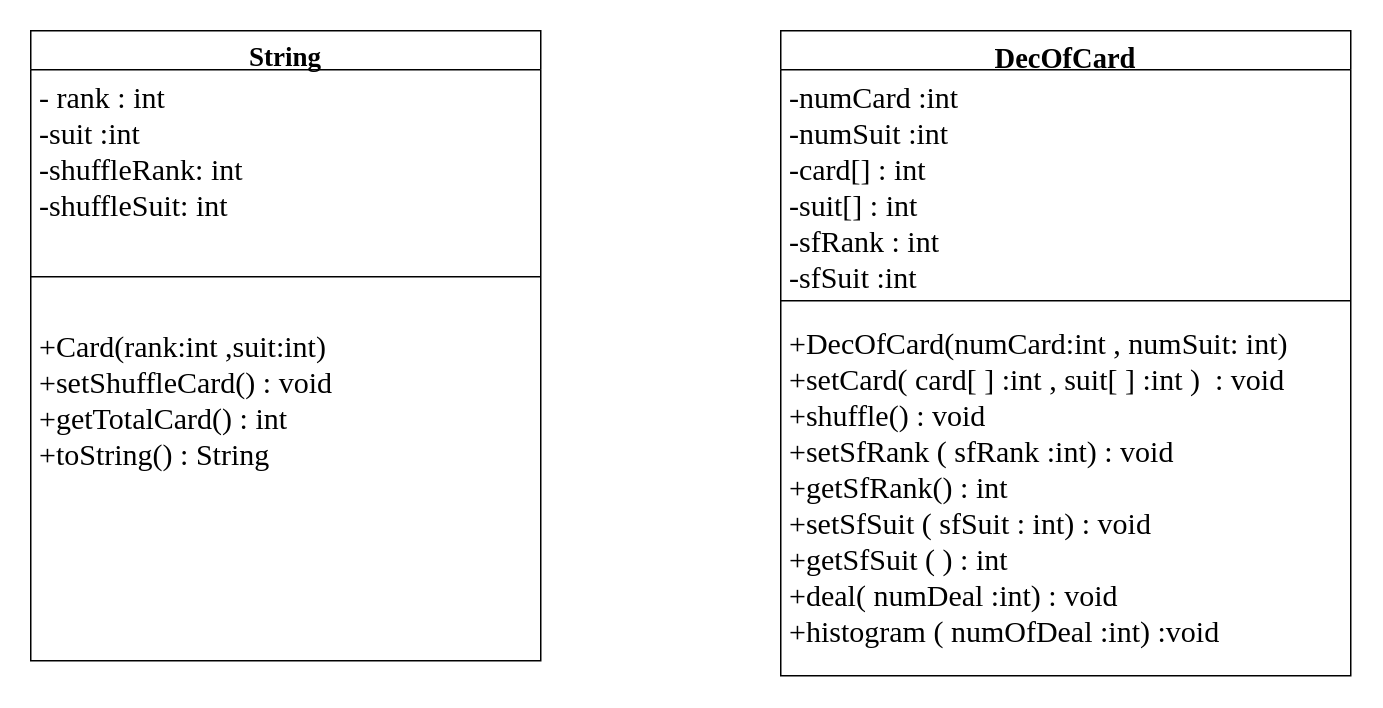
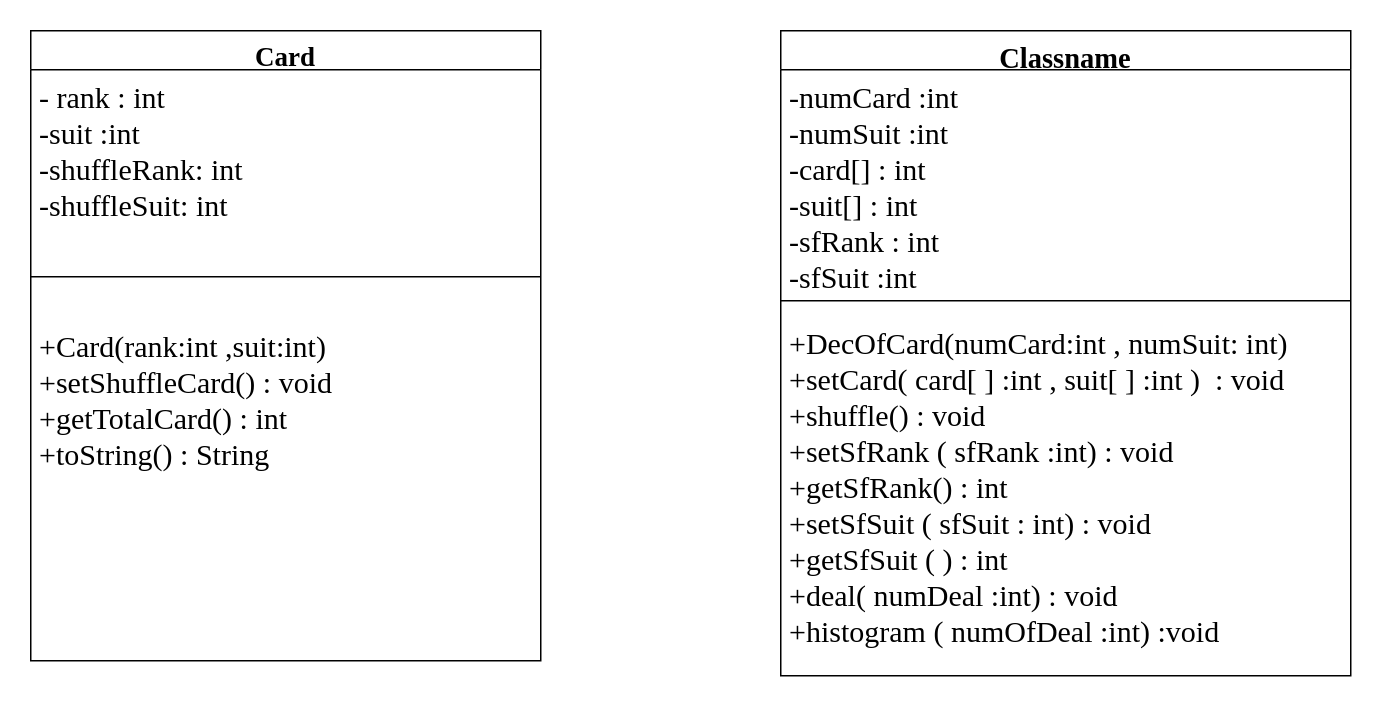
(285, 57) -> (285, 57)
(1065, 58) -> (1065, 58)
